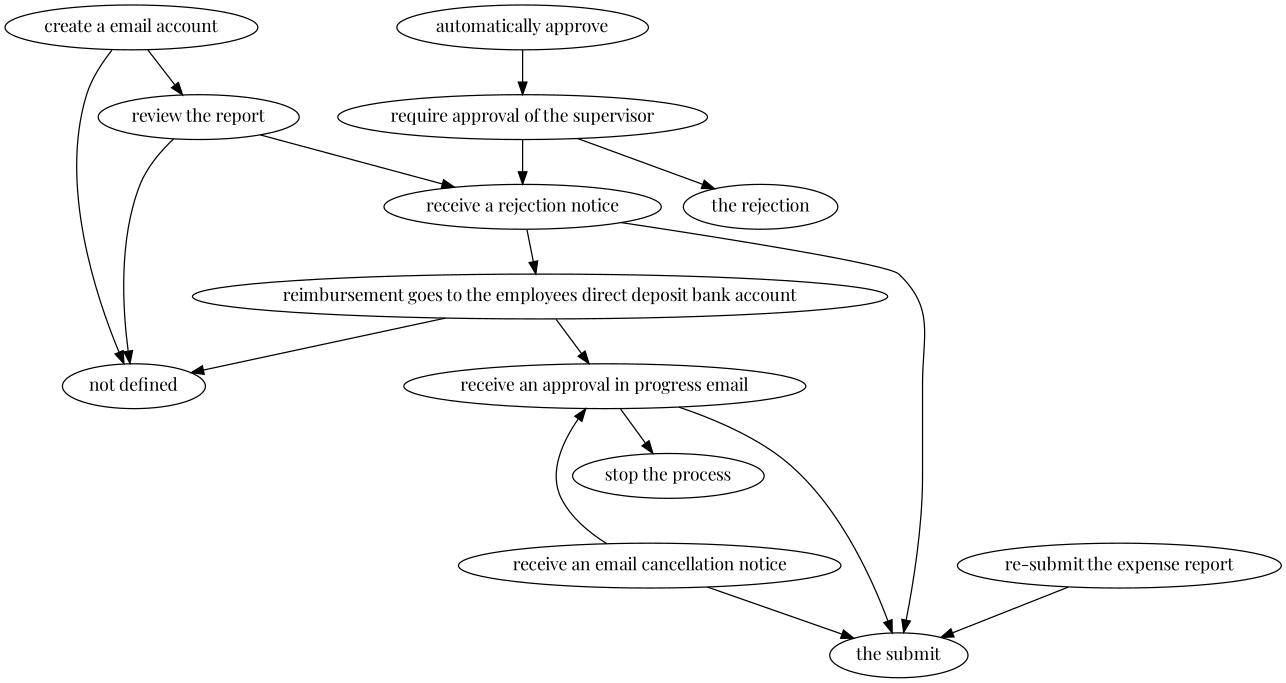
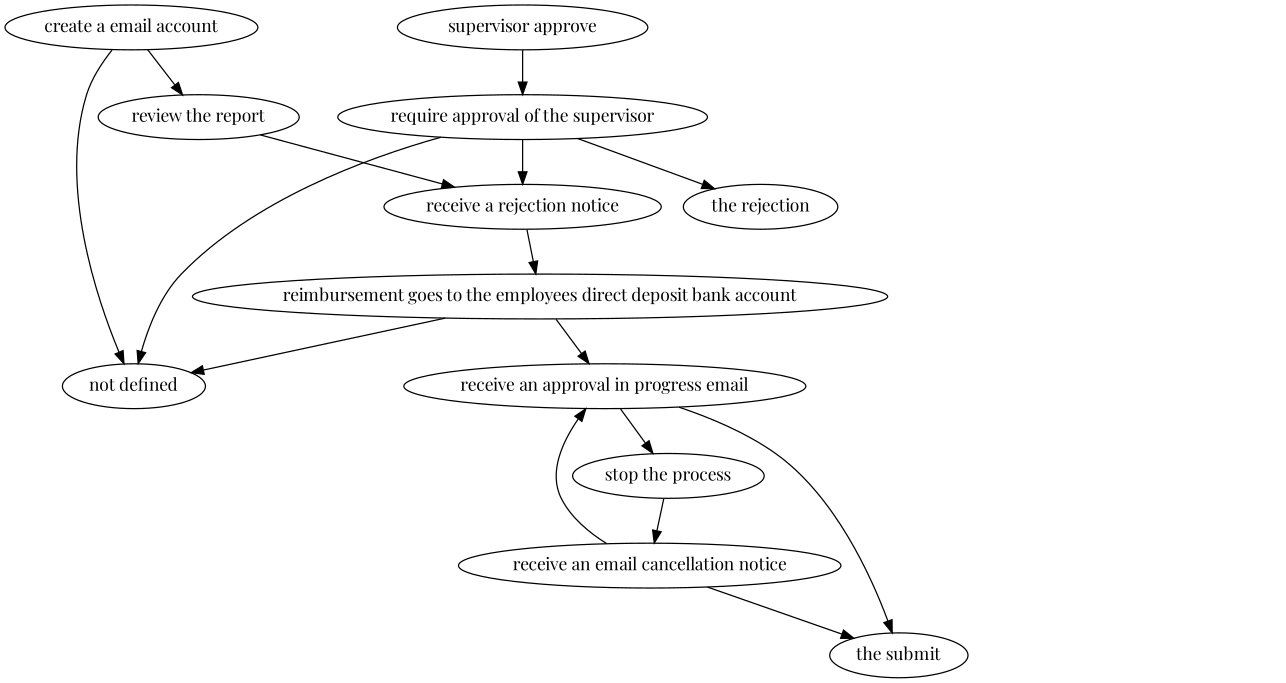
(523, 27) -> (523, 27)
(127, 238) -> (264, 211)
(919, 303) -> none
none -> (660, 515)
(1119, 566) -> none
